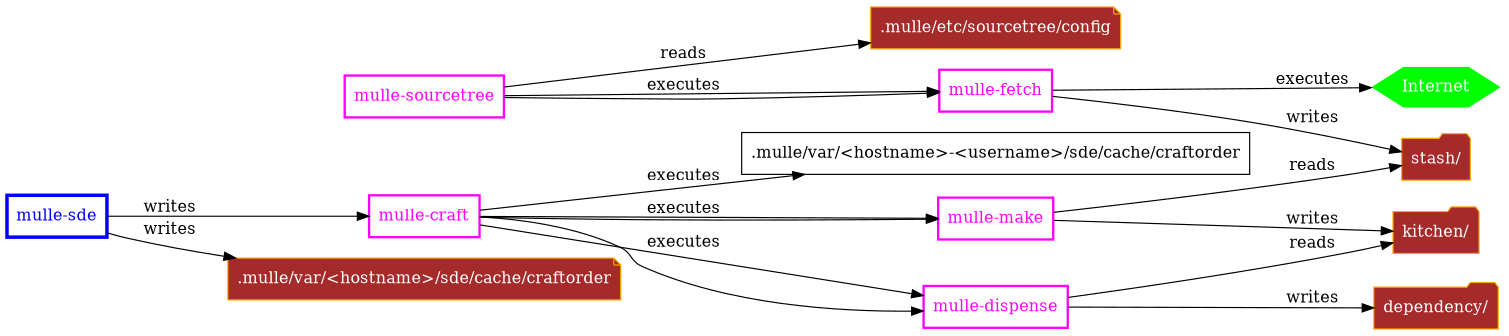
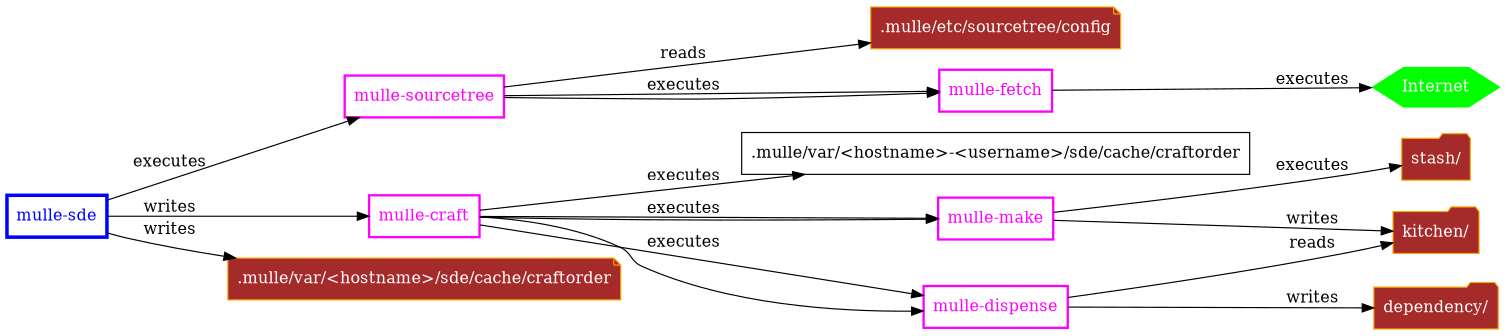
(1222, 118) -> none
none -> (227, 161)
(1310, 166) -> (1310, 166)
